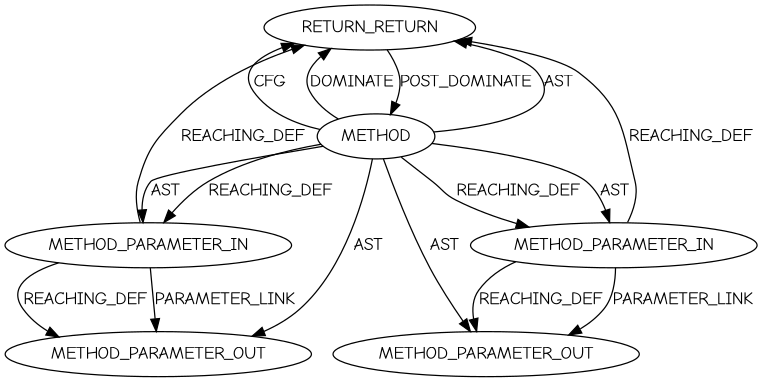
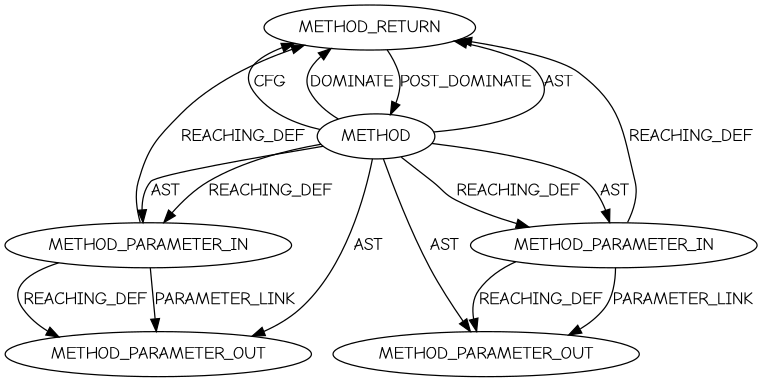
(370, 28) -> (370, 28)
